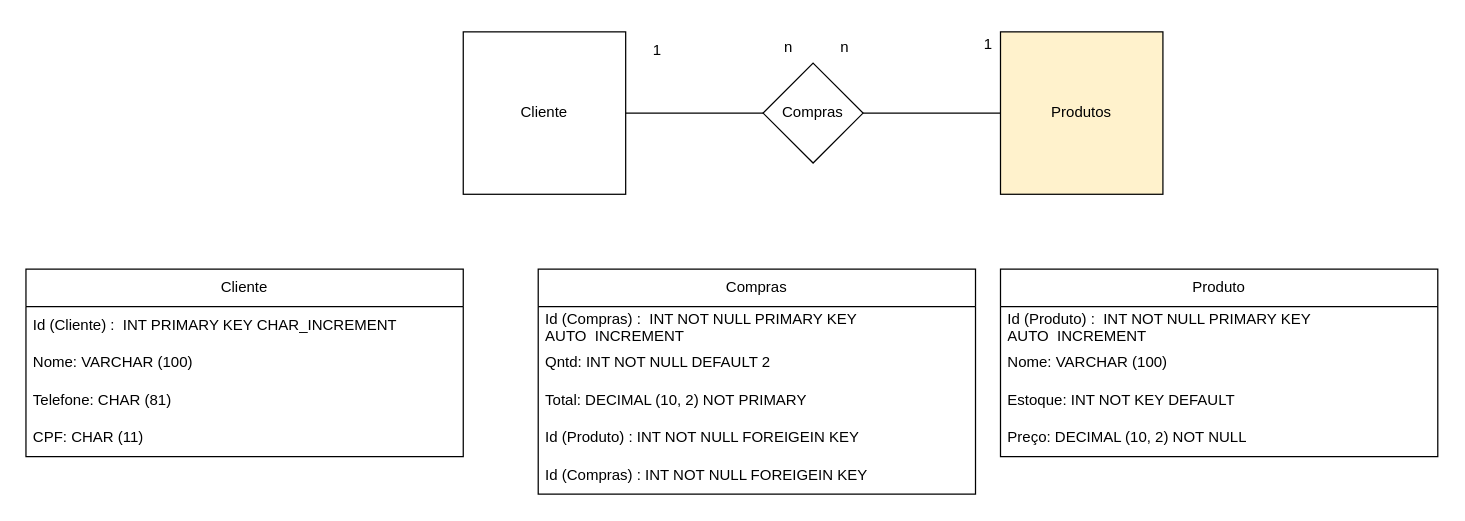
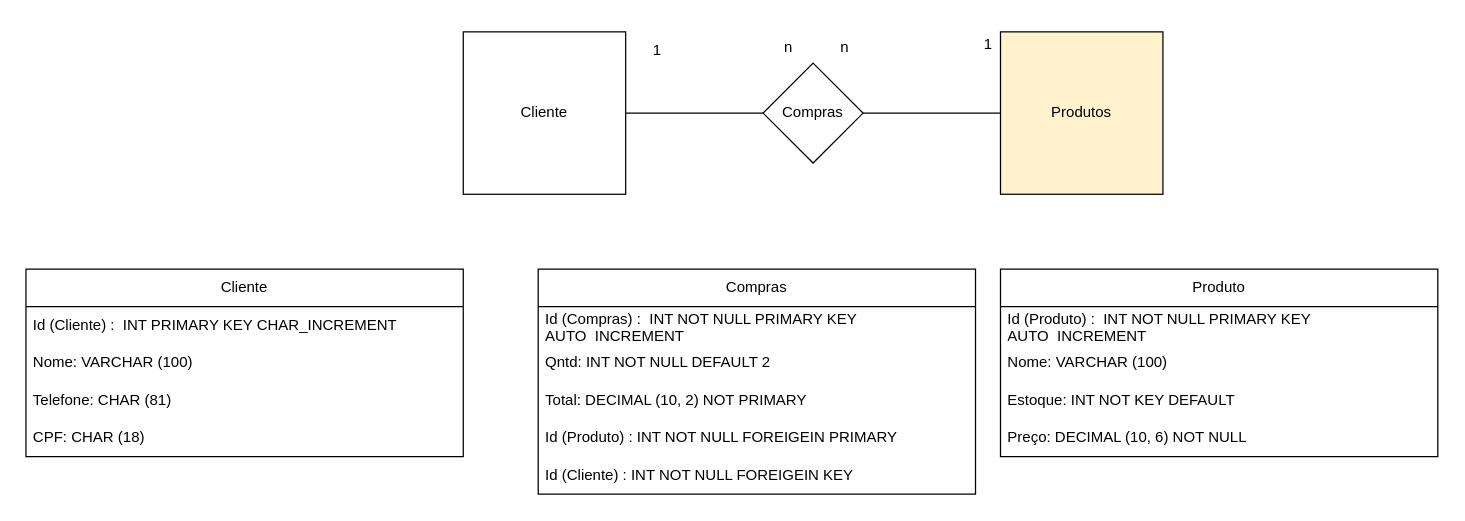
(86, 438) -> (86, 438)
(702, 438) -> (719, 438)
(1125, 438) -> (1125, 438)
(702, 476) -> (698, 476)
